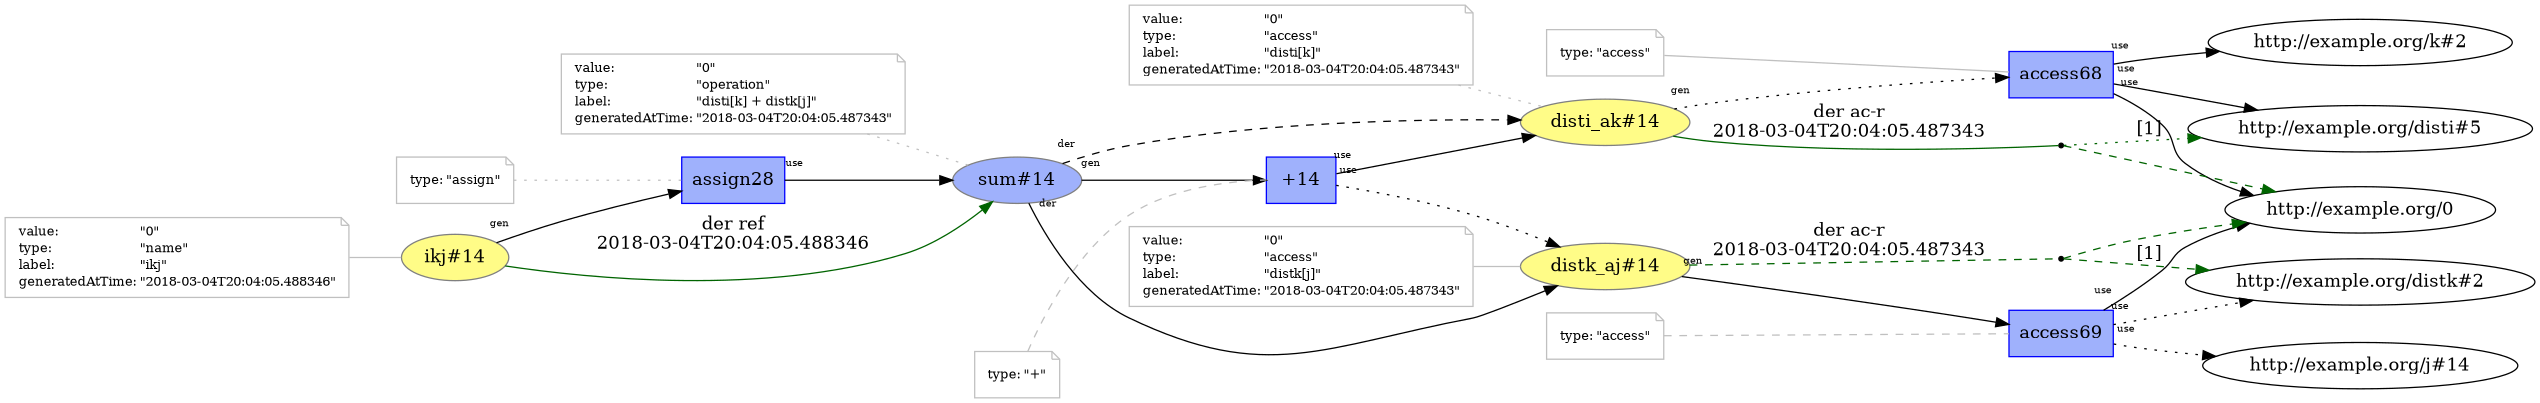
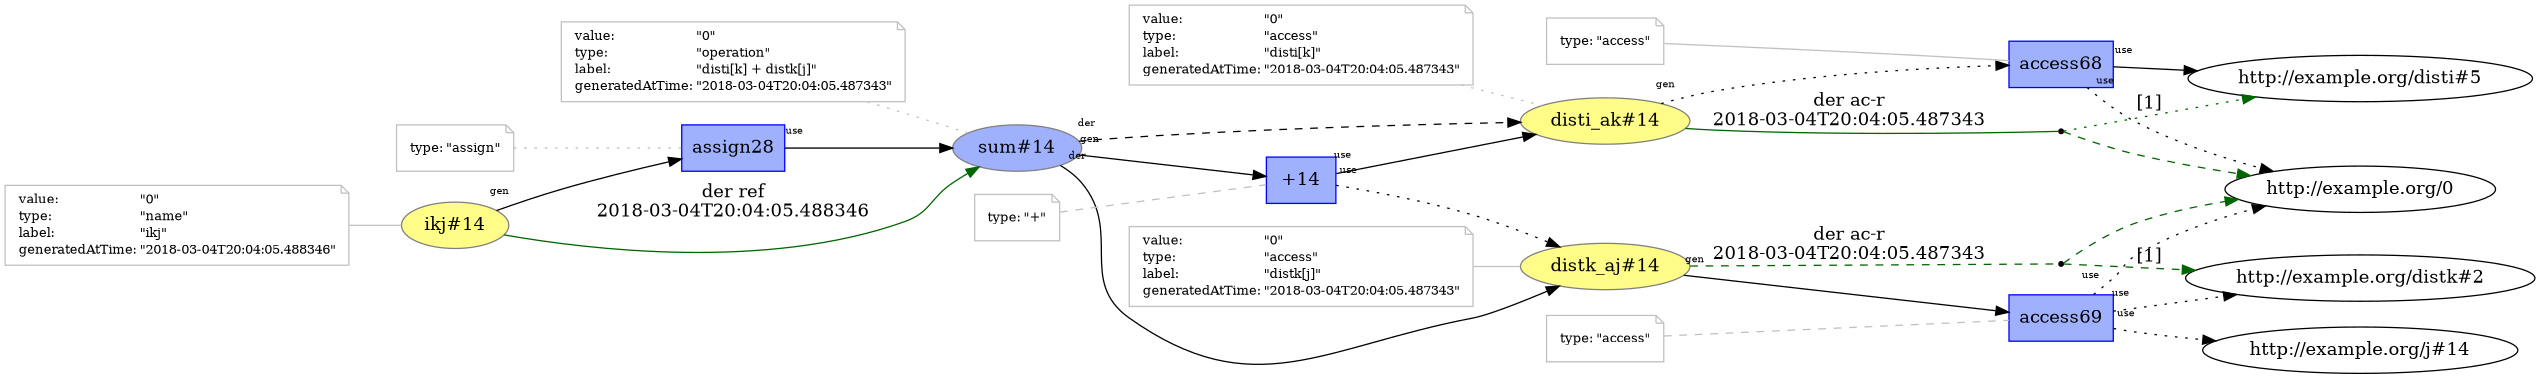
(2360, 42) -> none
(2175, 151) -> (2169, 137)
(2173, 258) -> (2166, 240)
